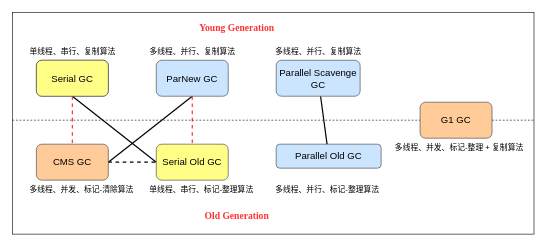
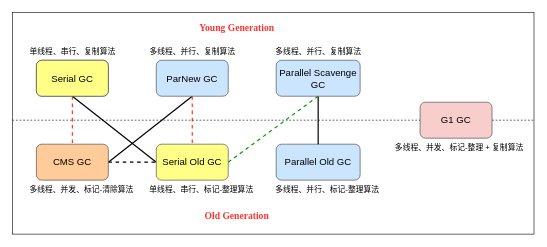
(456, 120) -> (456, 120)
none -> (272, 130)
(329, 156) -> (318, 162)
